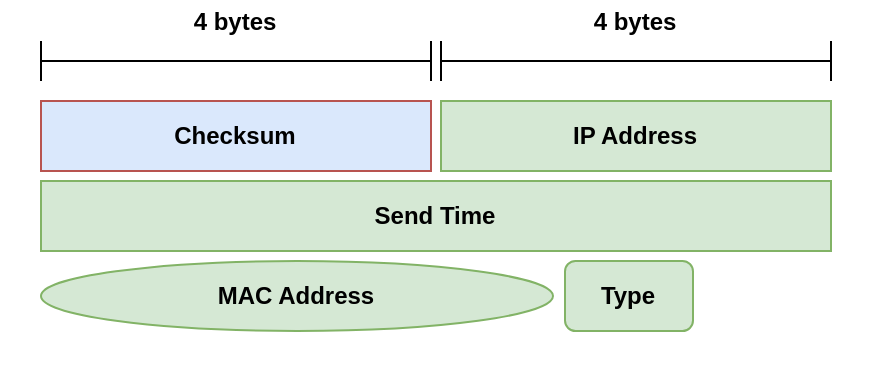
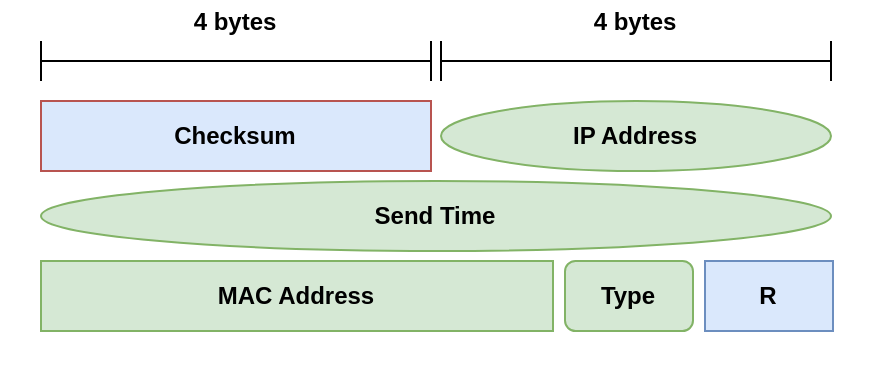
(636, 136) -> (636, 136)
(436, 216) -> (436, 216)
(297, 296) -> (297, 296)
none -> (769, 296)
